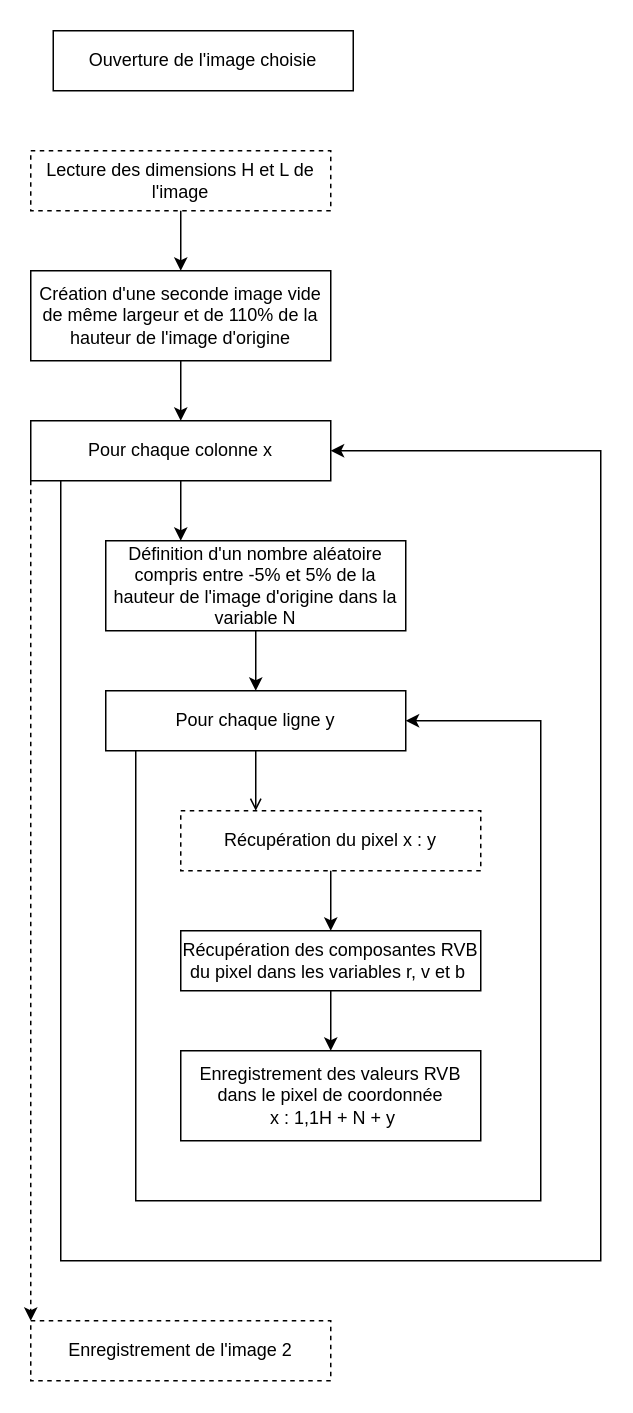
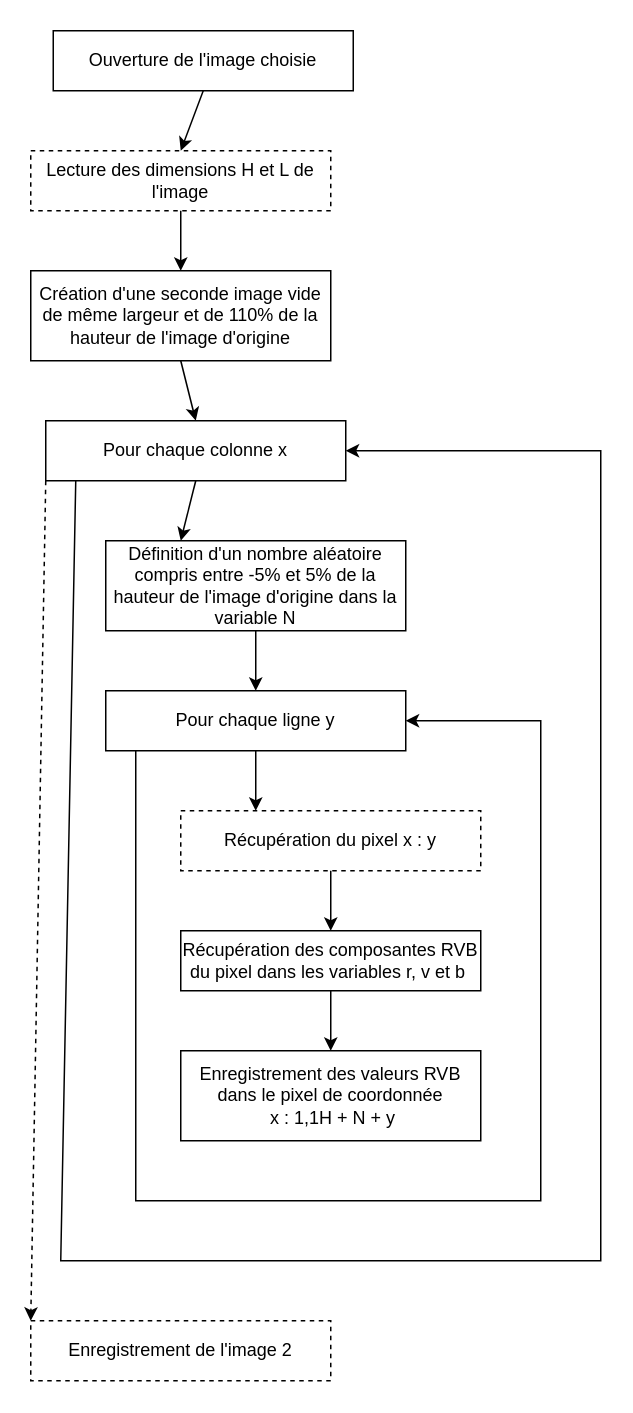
none -> (194, 116)
(181, 451) -> (196, 451)
(256, 801) -> (256, 799)
